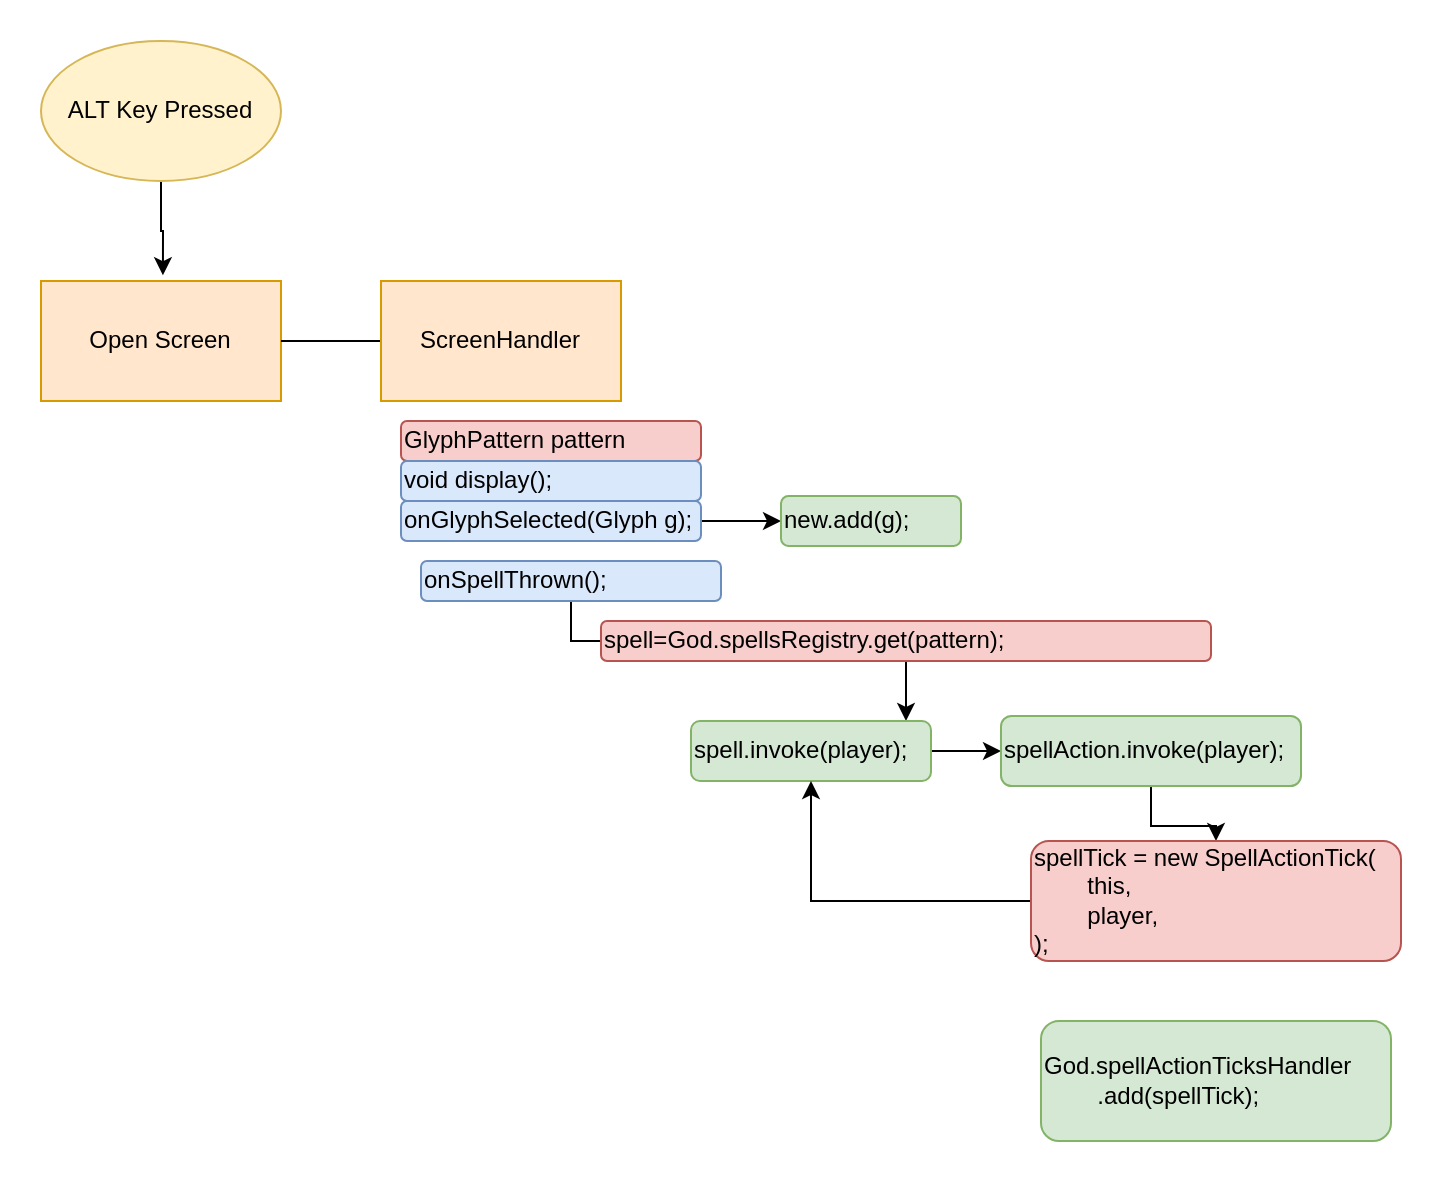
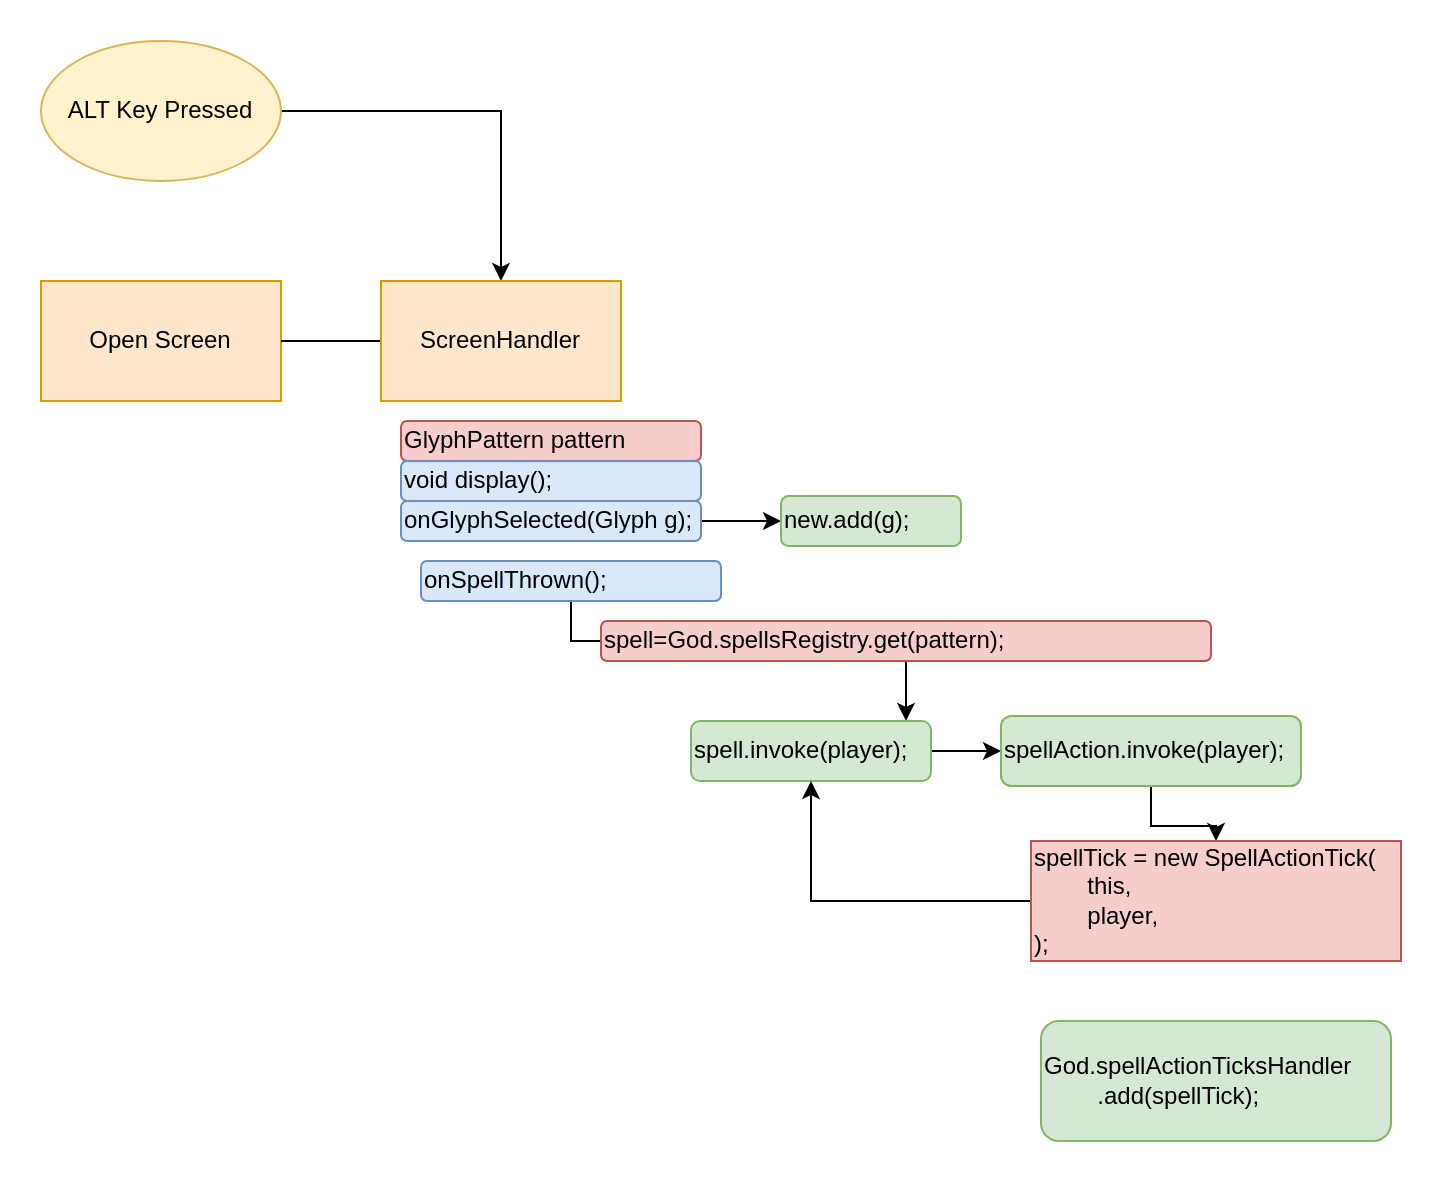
(161, 222) -> (469, 111)
(1216, 901) -> (1216, 901)
